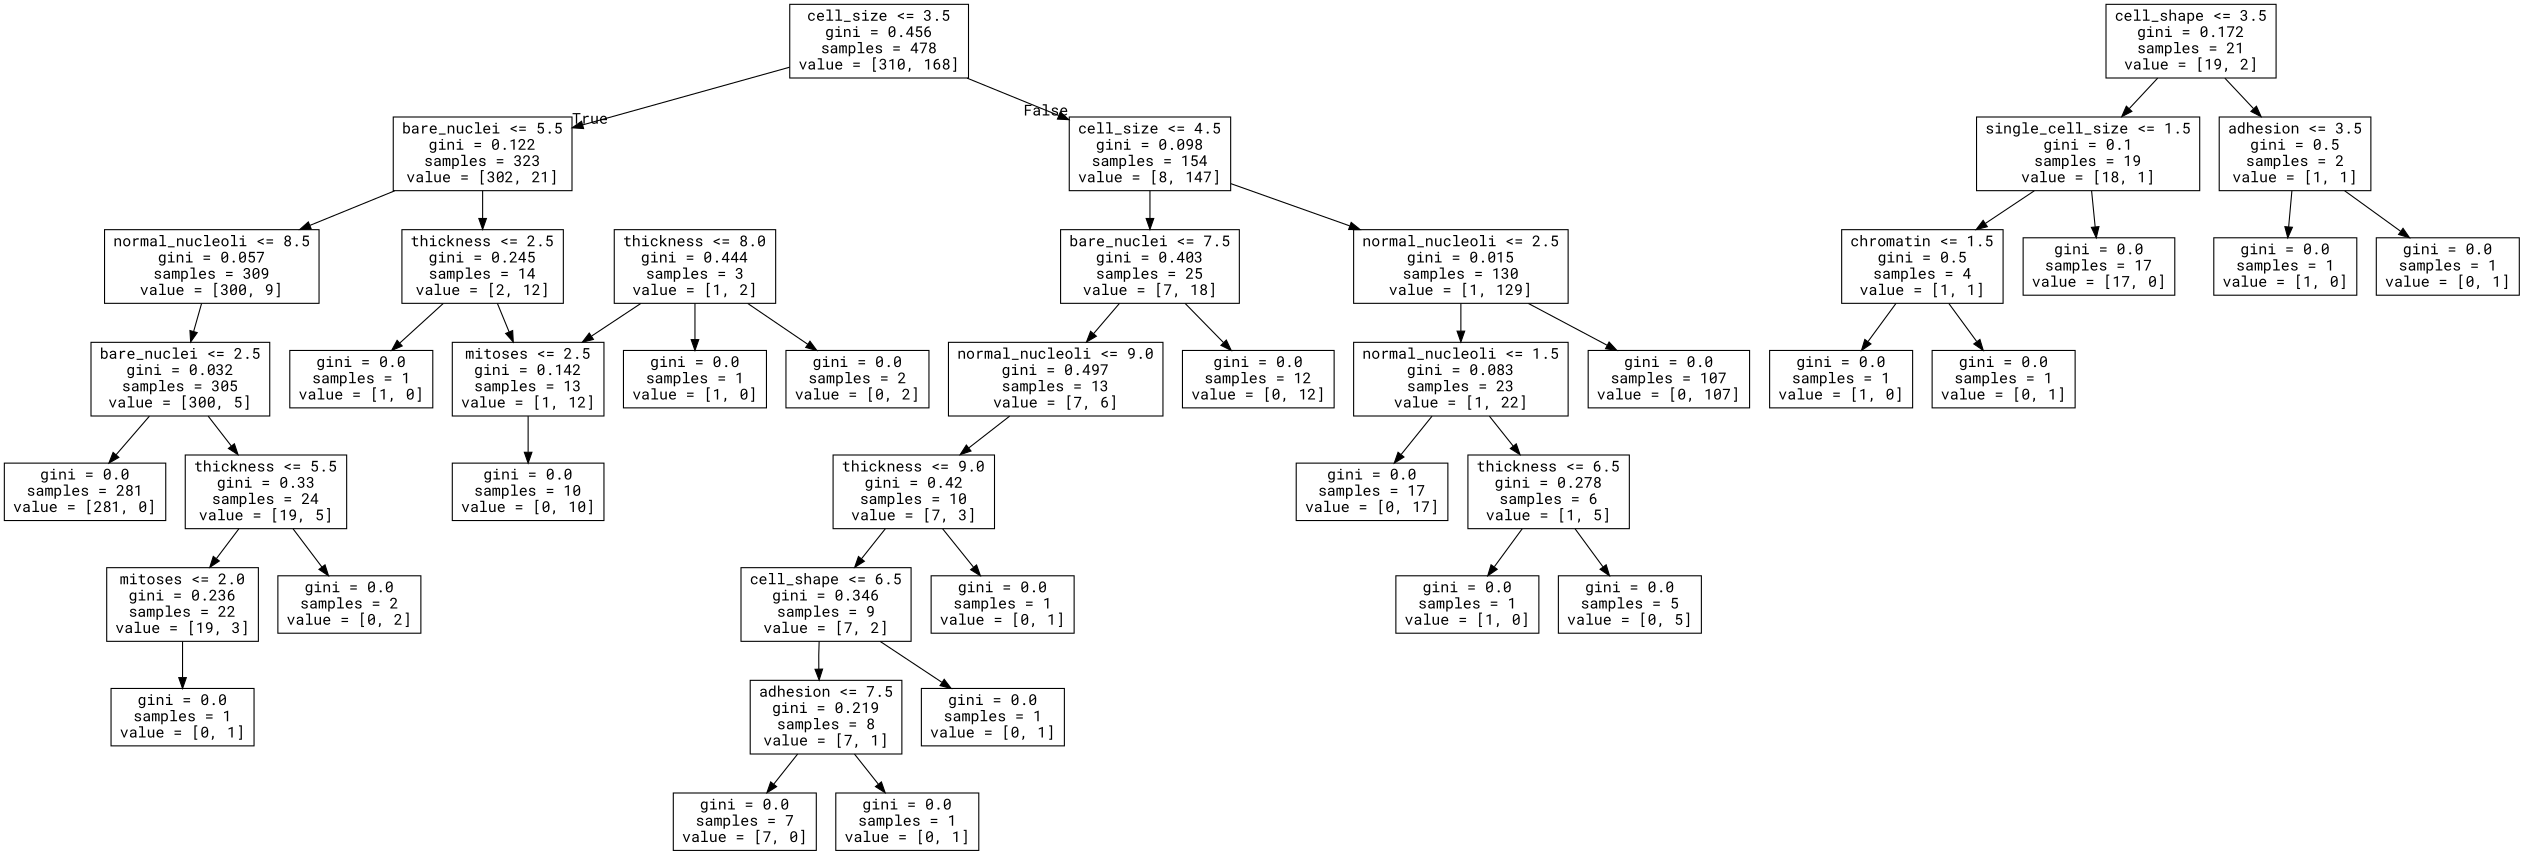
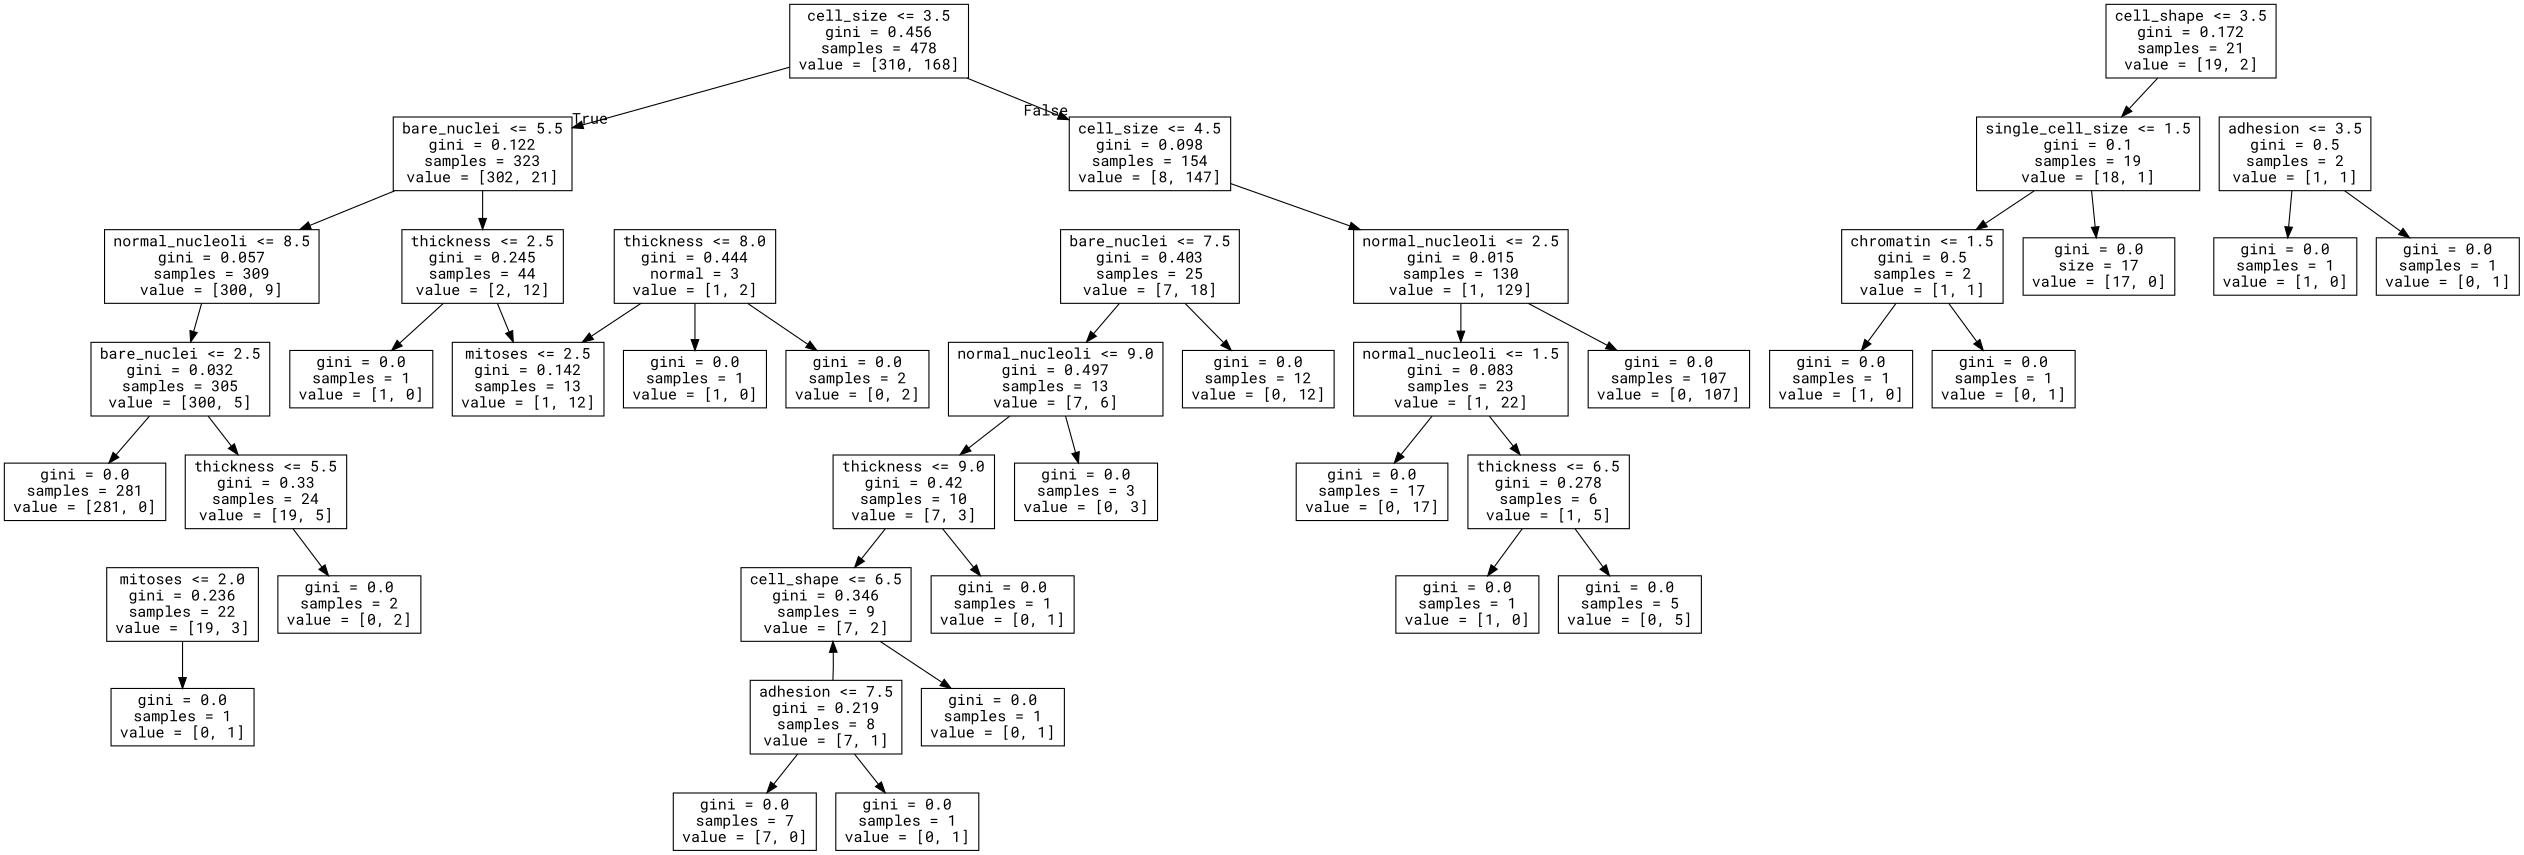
(2239, 93) -> none
(1150, 205) -> none
(483, 266) -> (483, 266)
(695, 266) -> (695, 266)
(1922, 266) -> (1922, 266)
(2099, 266) -> (2099, 266)
(528, 492) -> none
none -> (1086, 492)
(228, 544) -> none
(819, 655) -> (833, 666)
